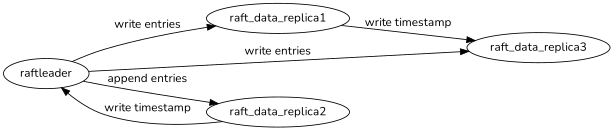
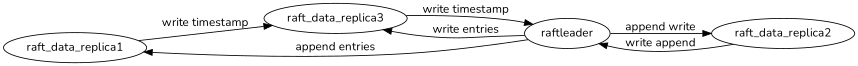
none -> (466, 17)
(148, 25) -> (336, 47)
(148, 79) -> (661, 27)
(148, 108) -> (661, 43)
